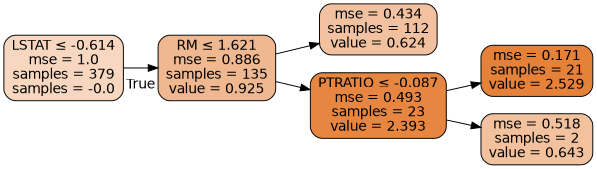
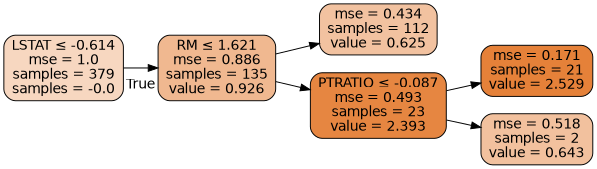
(378, 43) -> (378, 43)
(217, 89) -> (217, 89)
